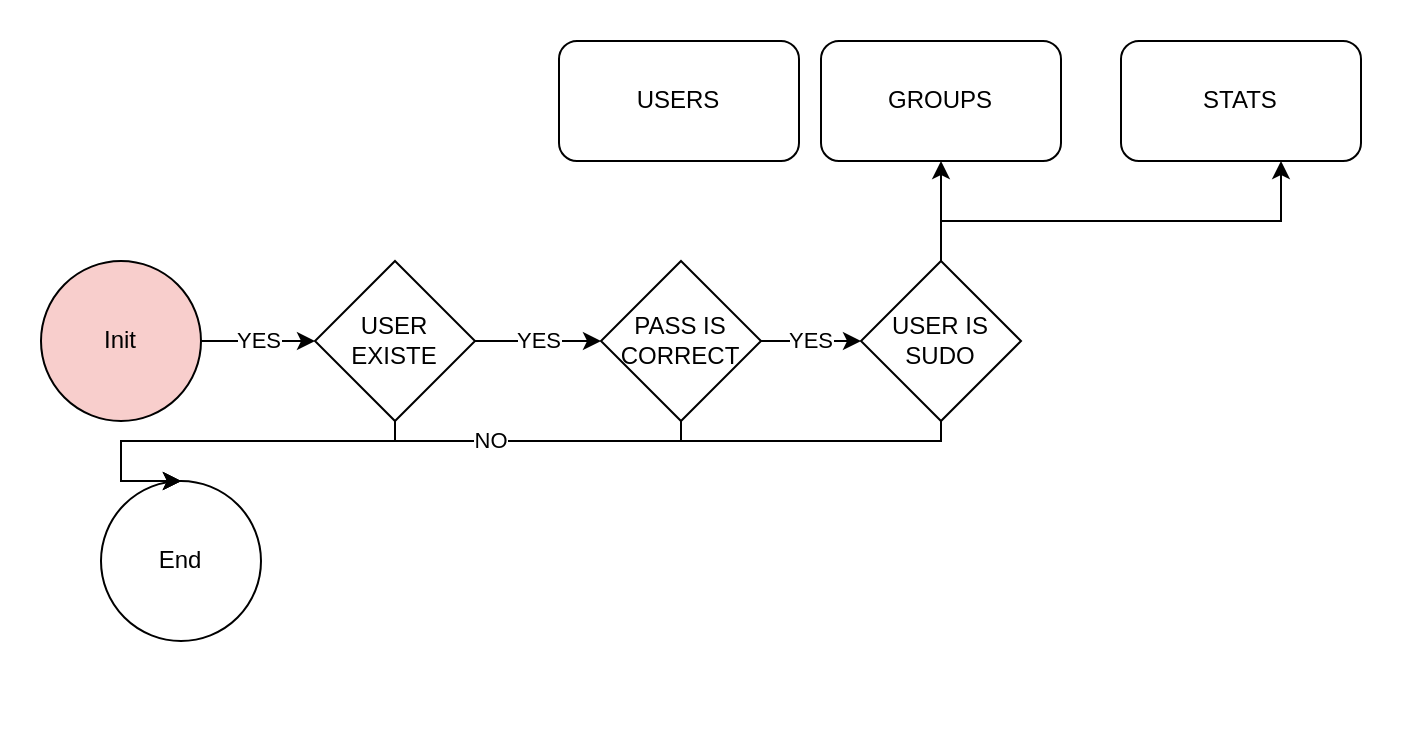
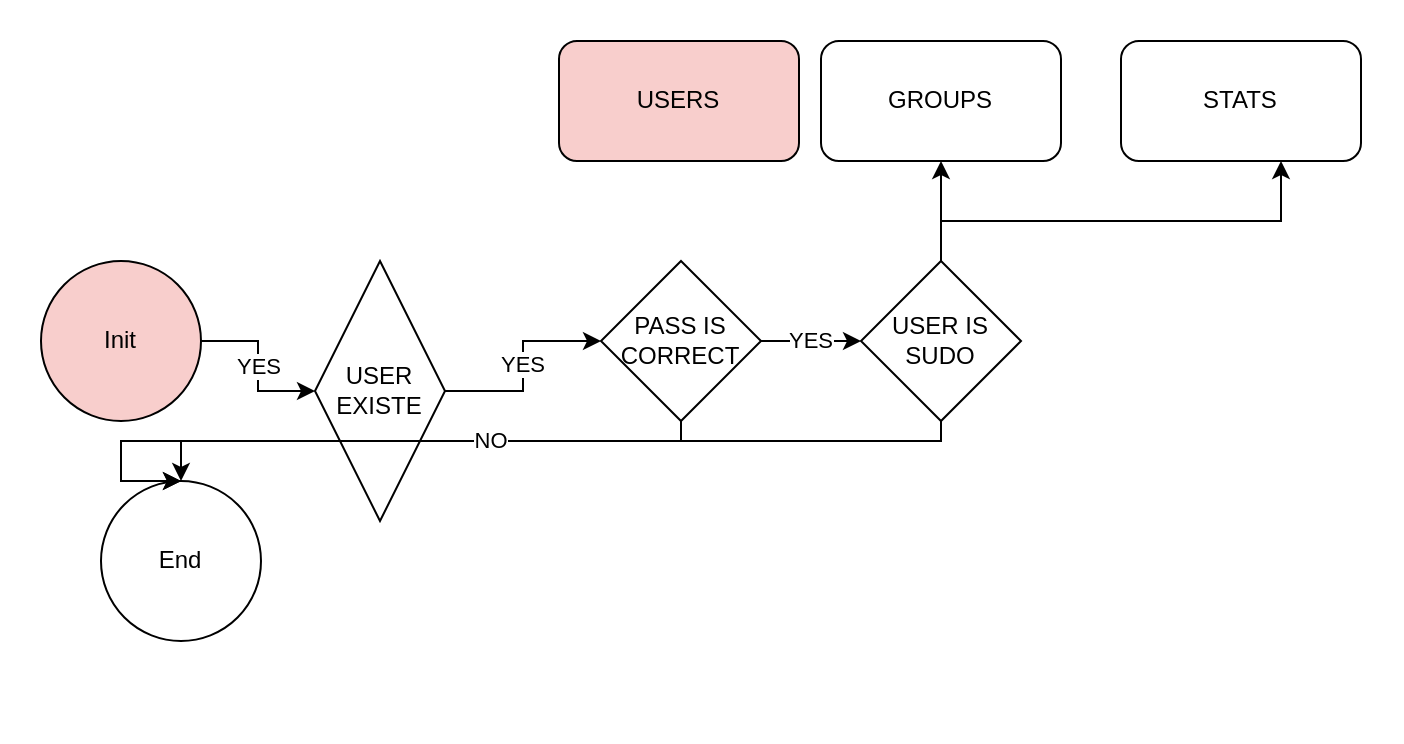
(679, 101) -> (679, 101)
(395, 341) -> (380, 391)
